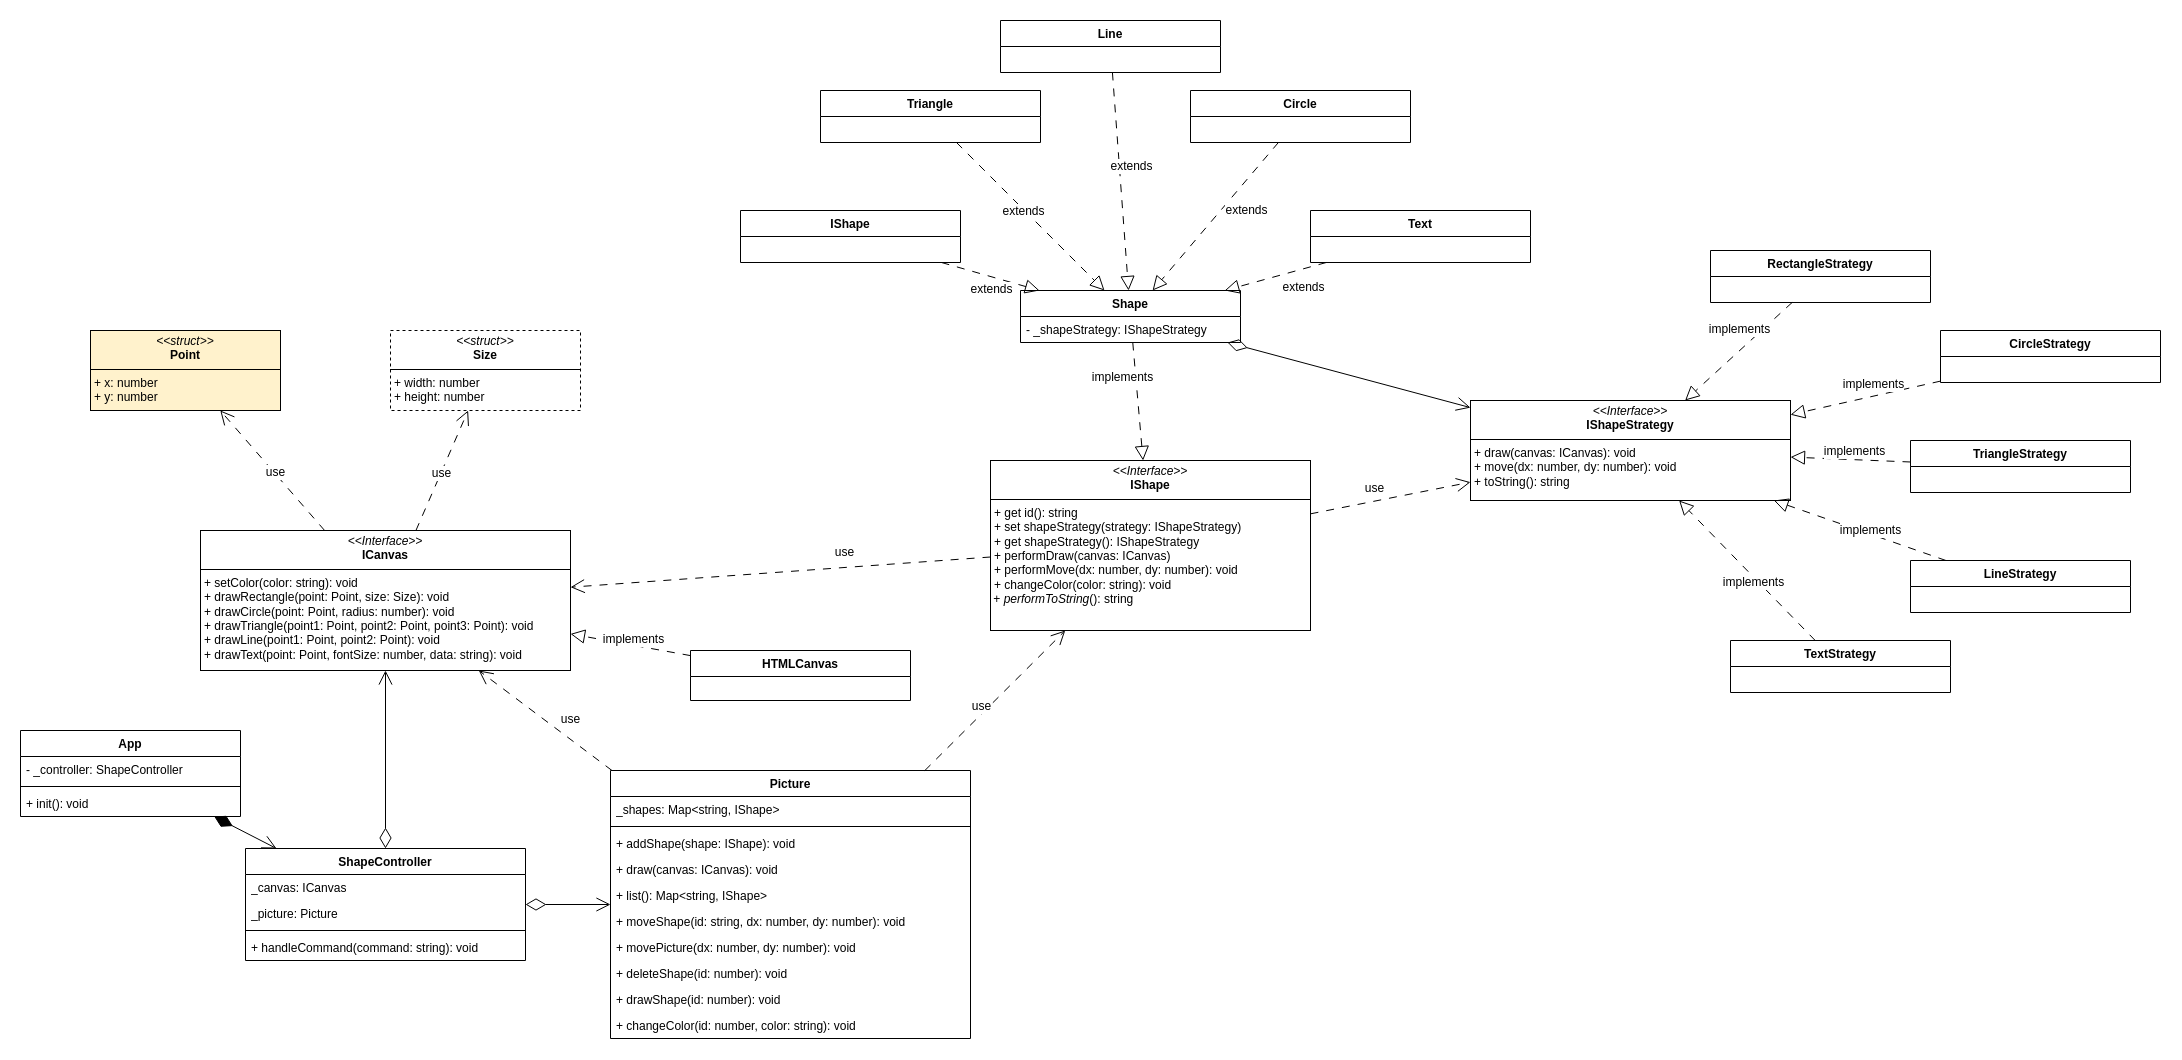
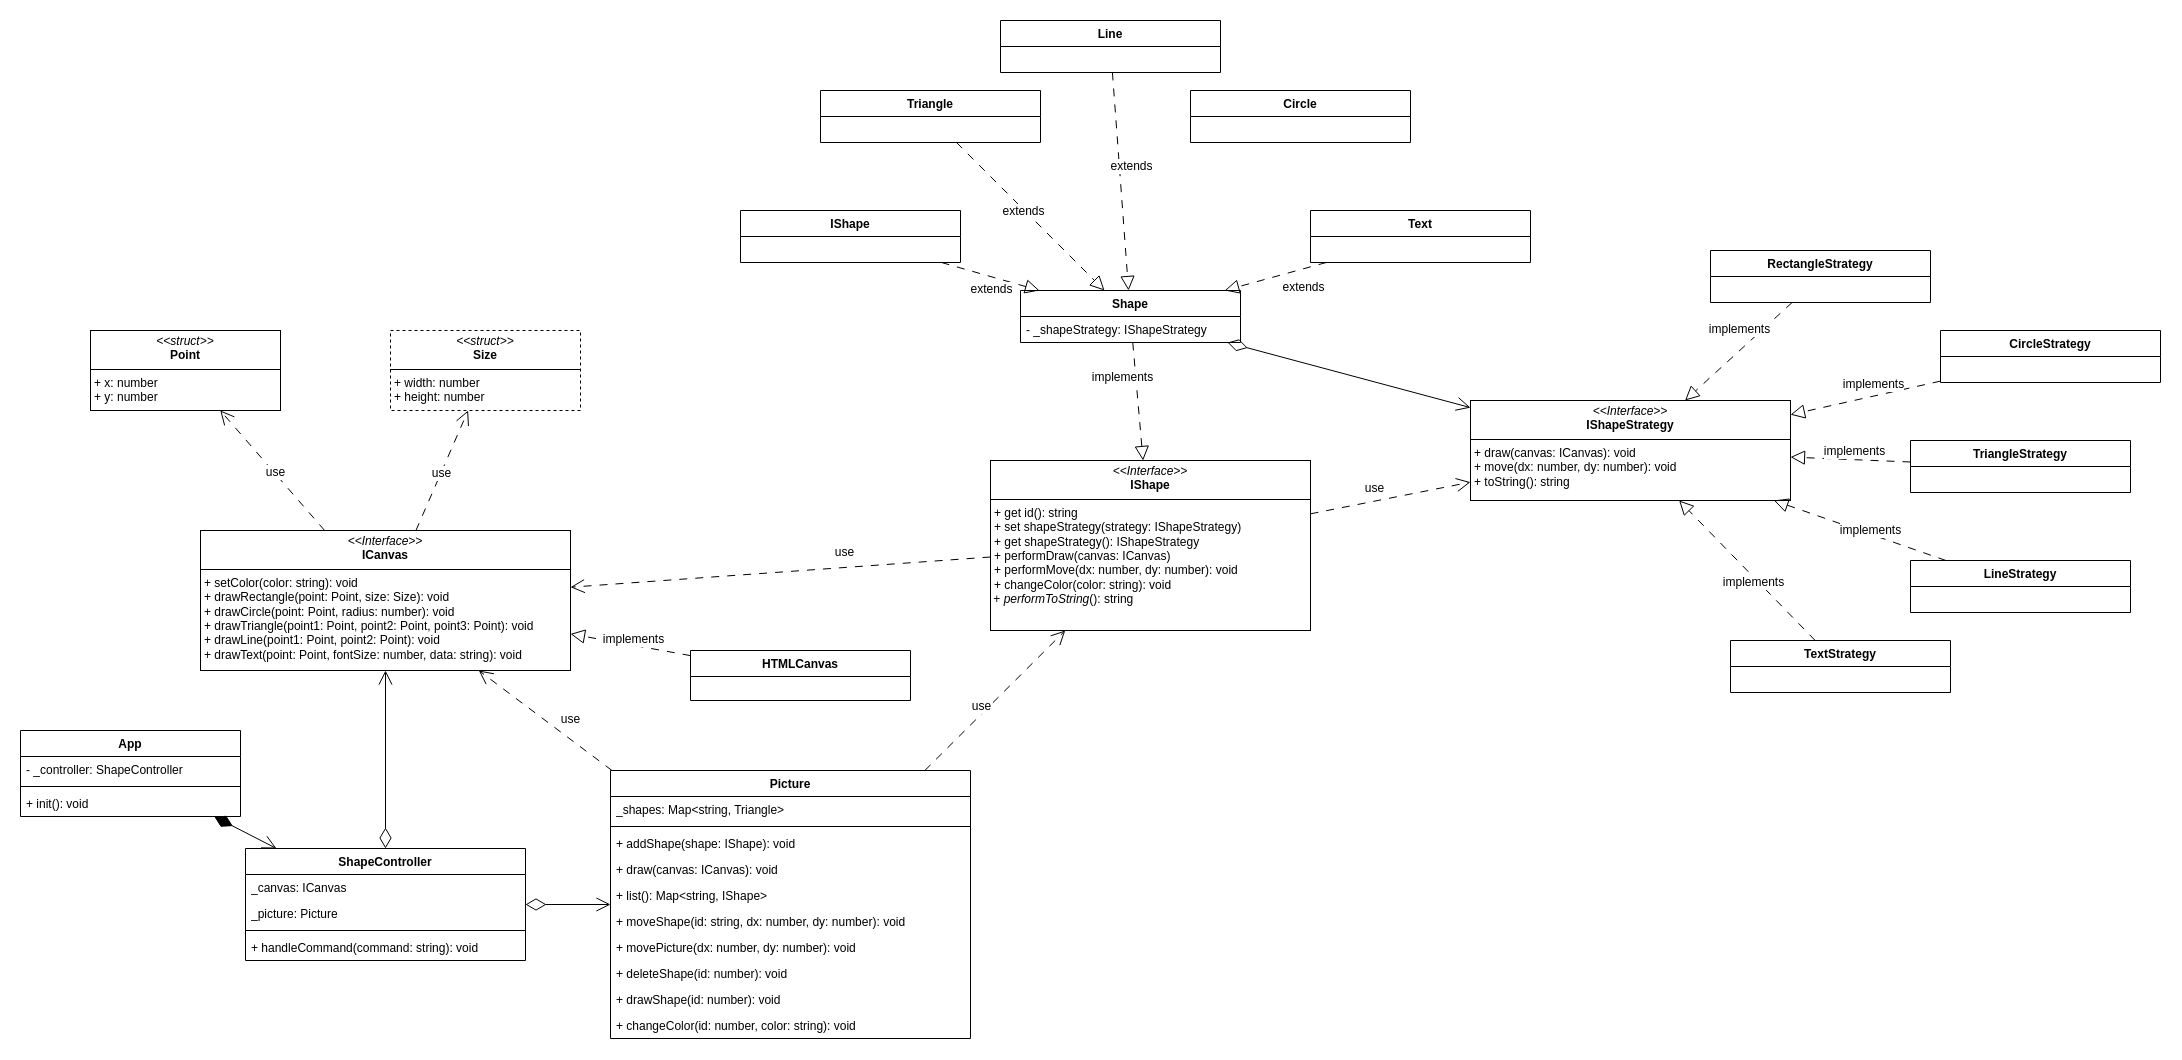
(1194, 242) -> none
(186, 371) -> (186, 371)
(703, 811) -> (706, 811)
